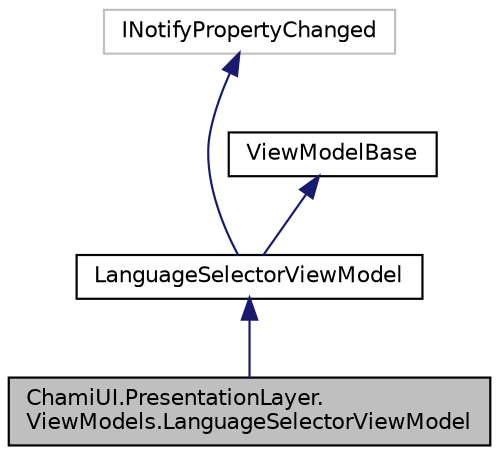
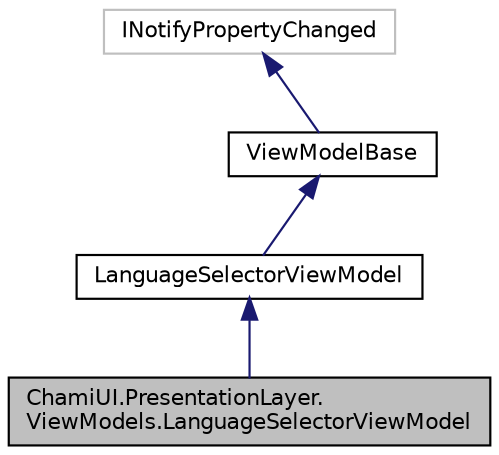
(209, 165) -> (298, 102)
